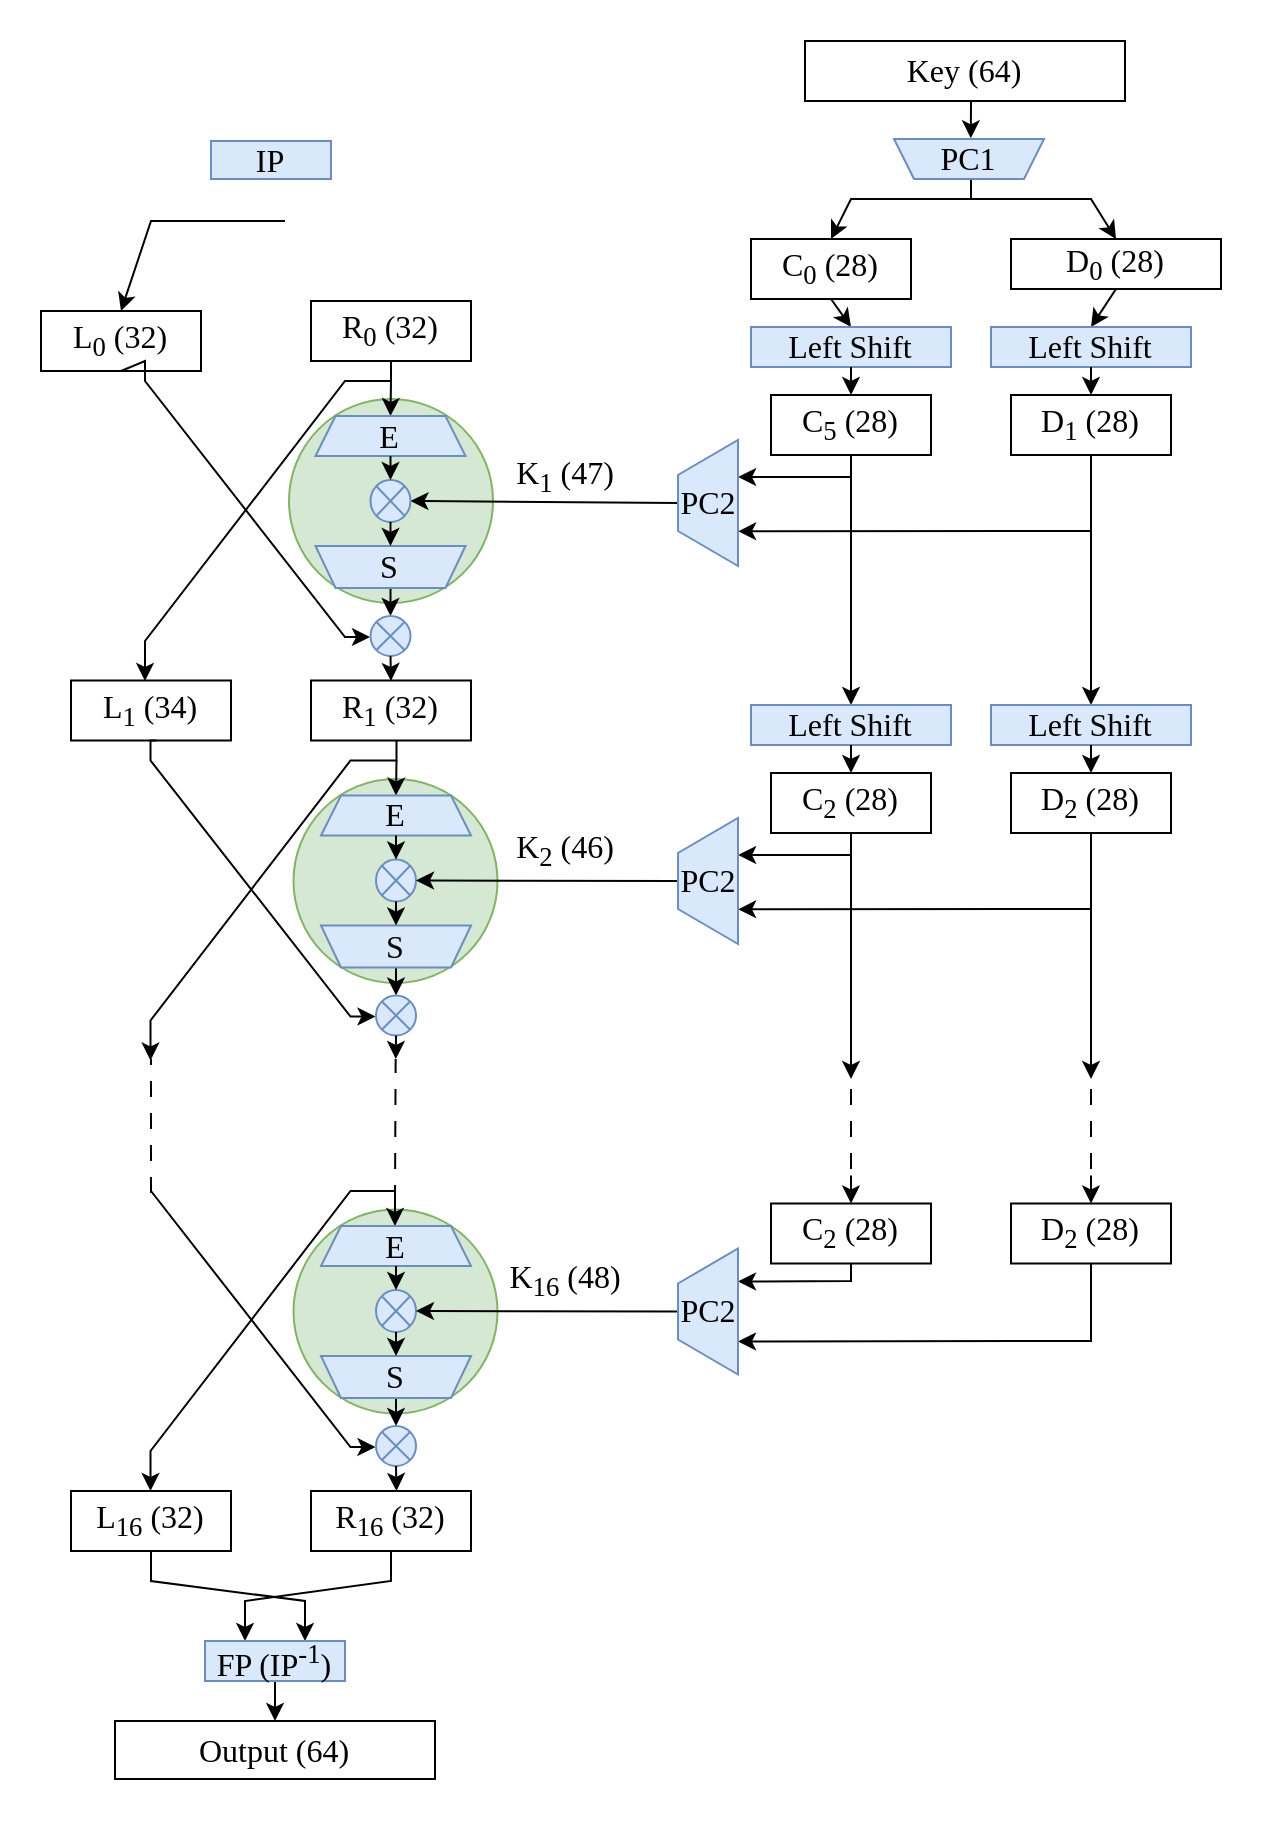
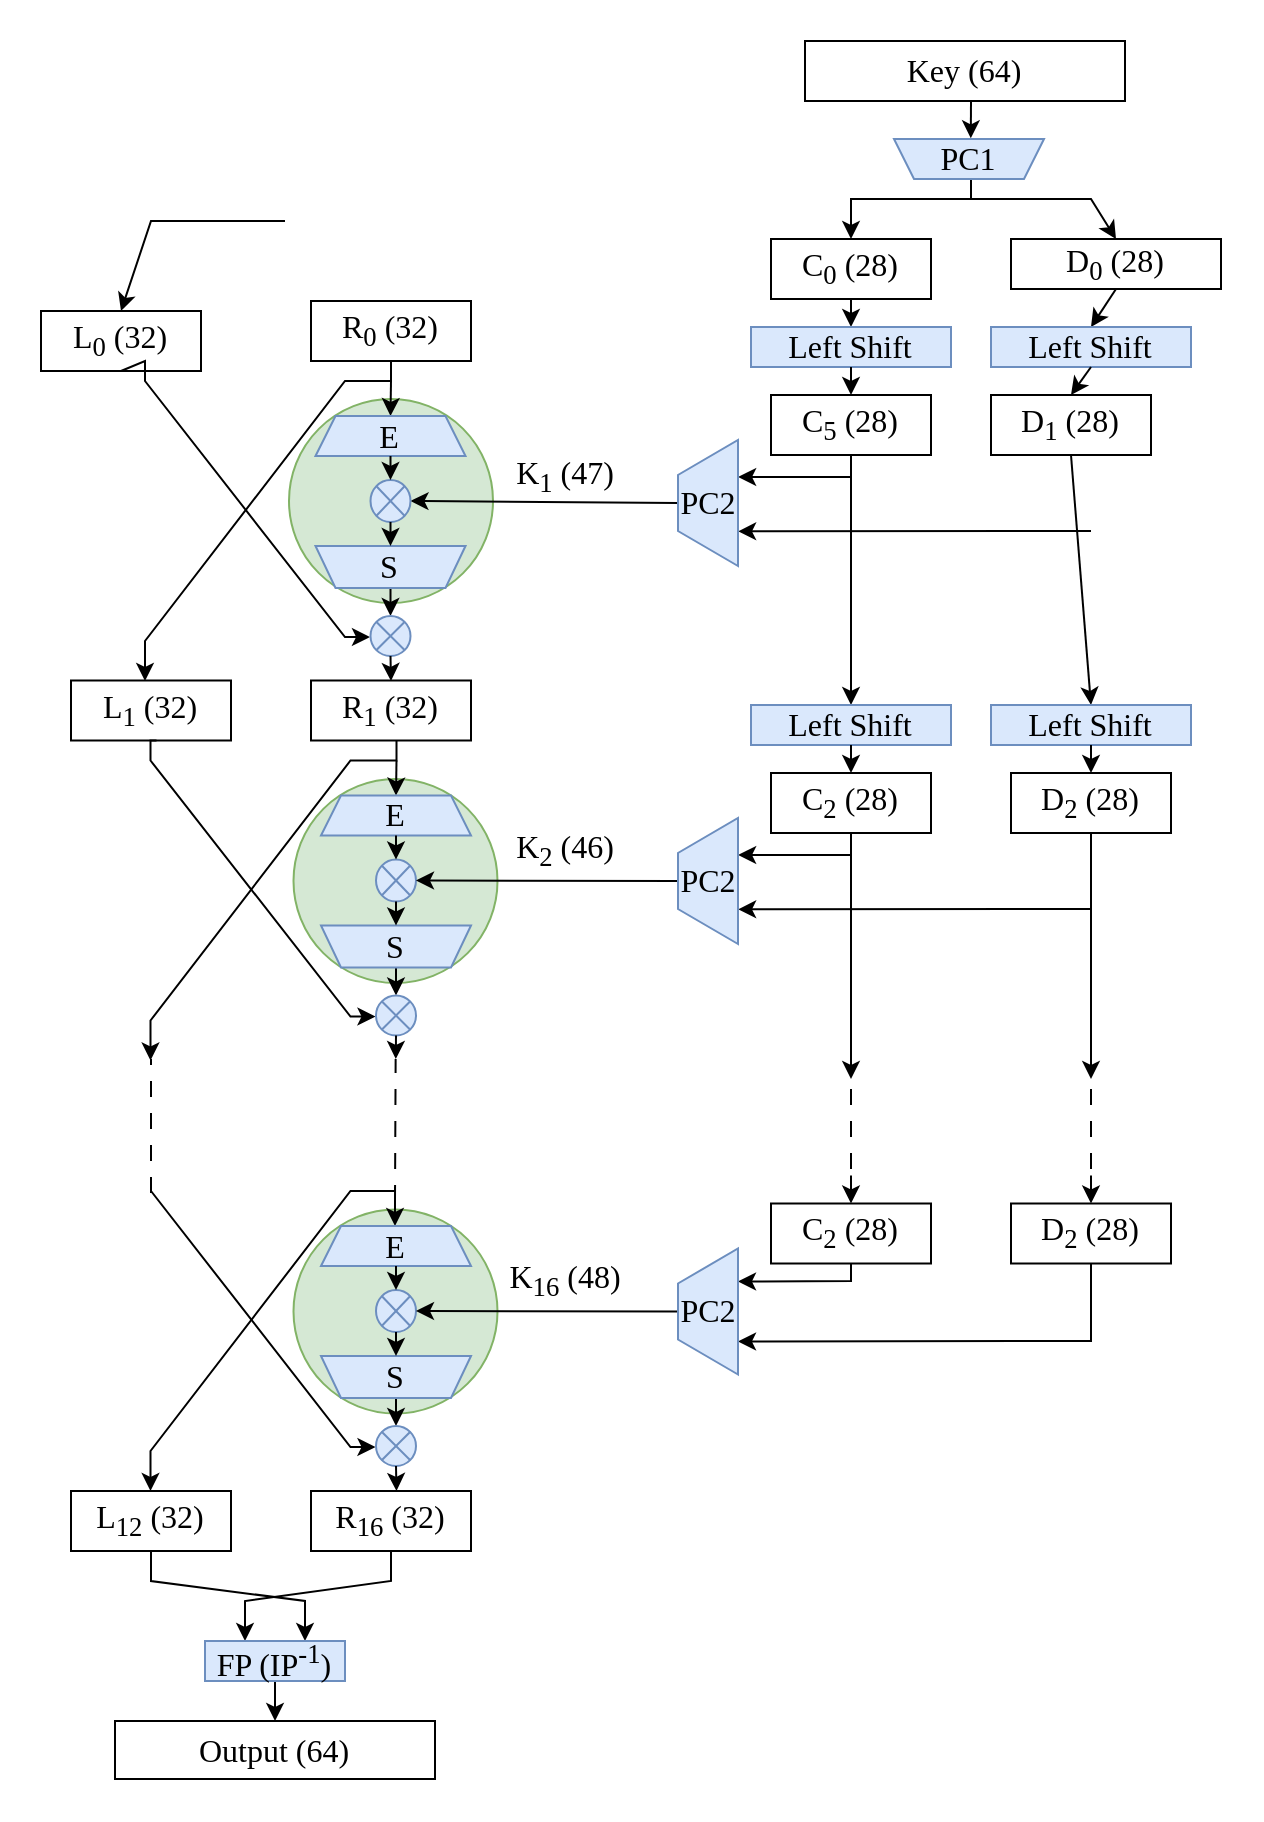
(271, 160) -> none
(831, 269) -> (851, 269)
(1091, 425) -> (1071, 425)
(151, 711) -> (151, 711)
(151, 1521) -> (151, 1521)
